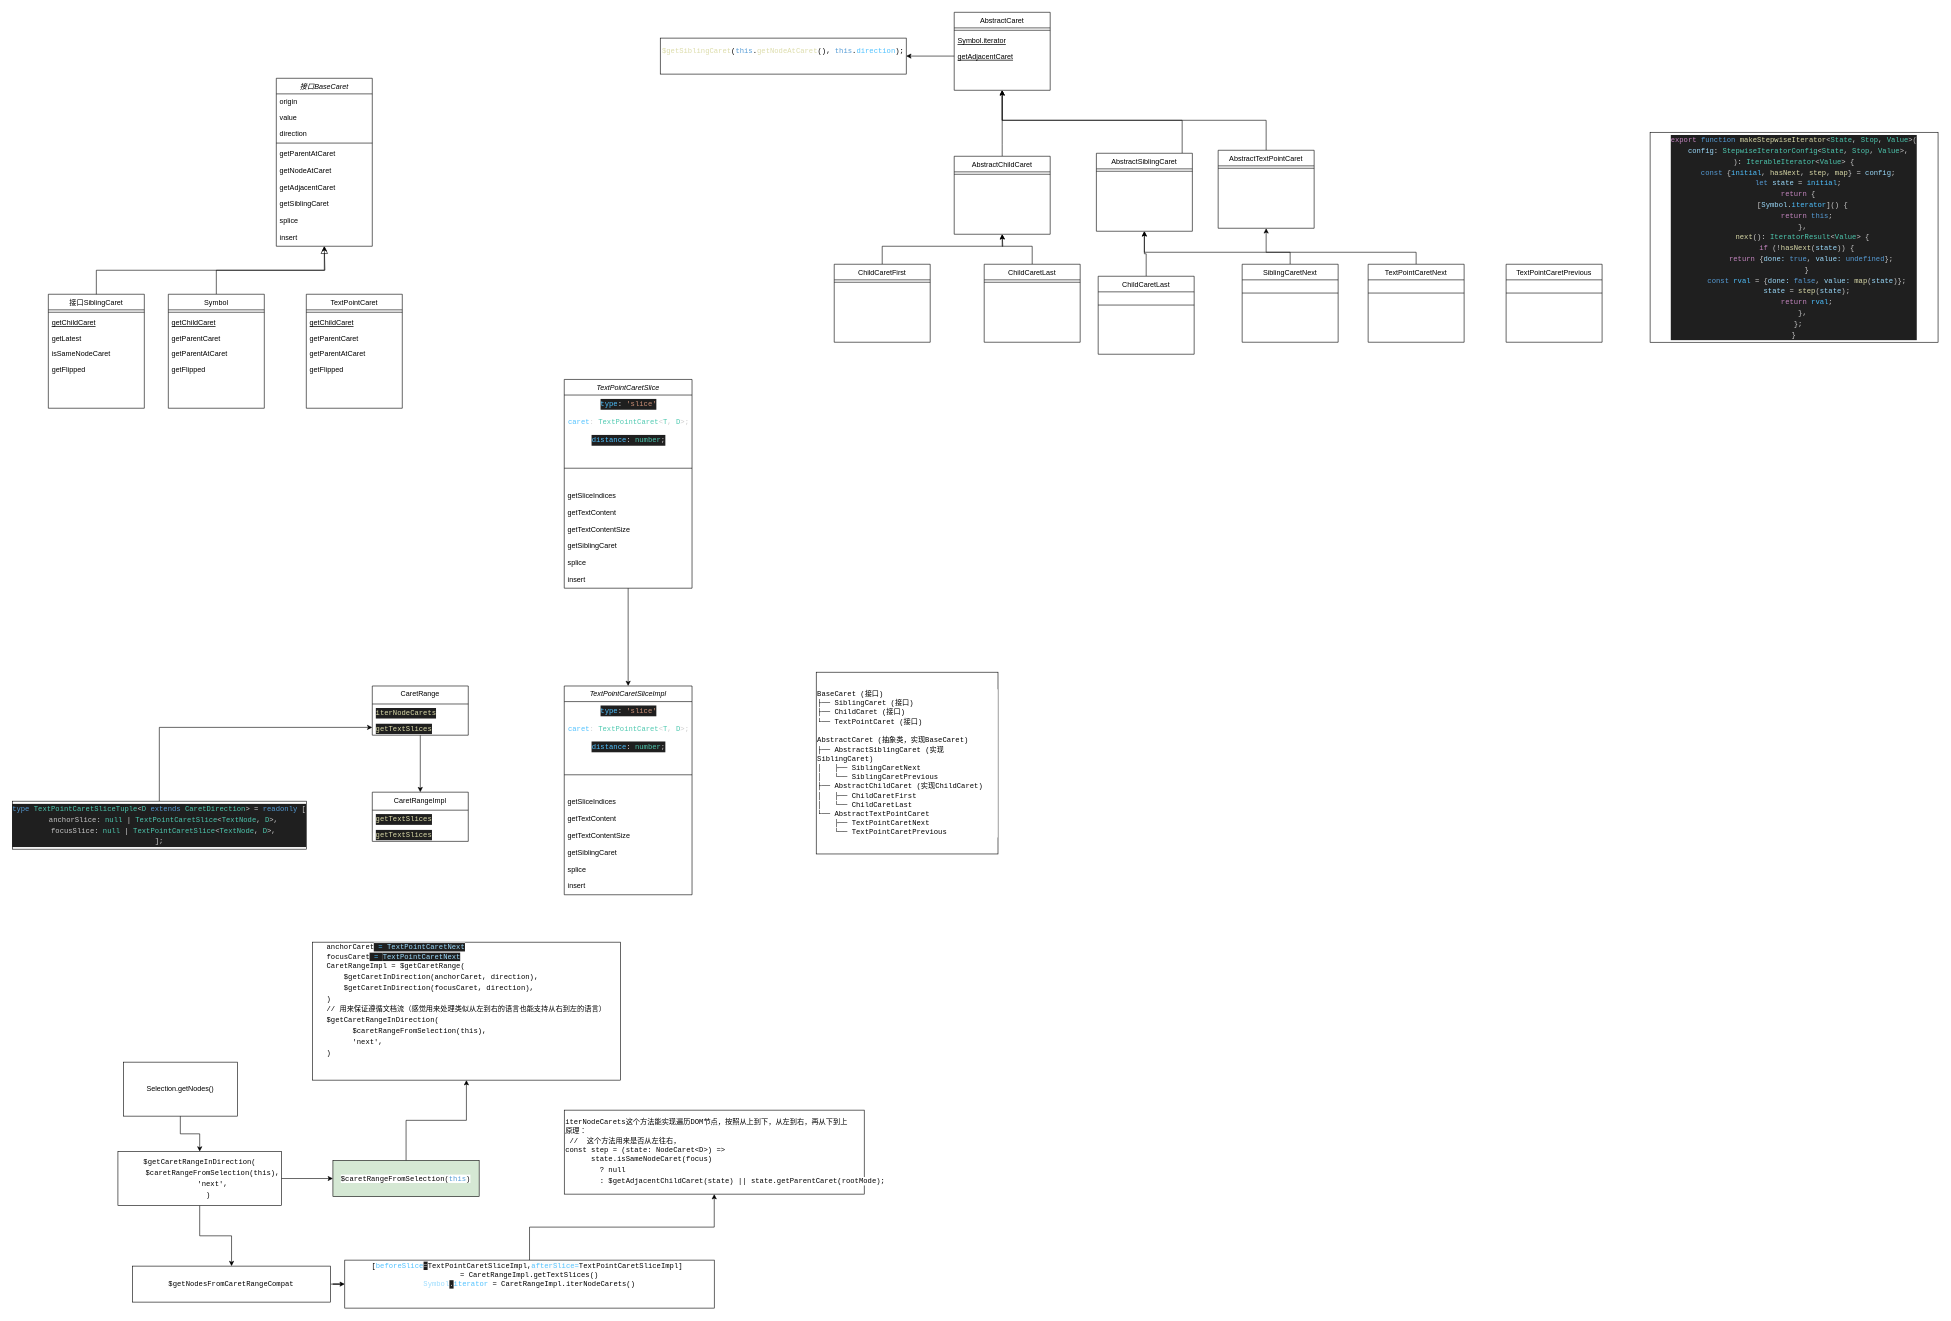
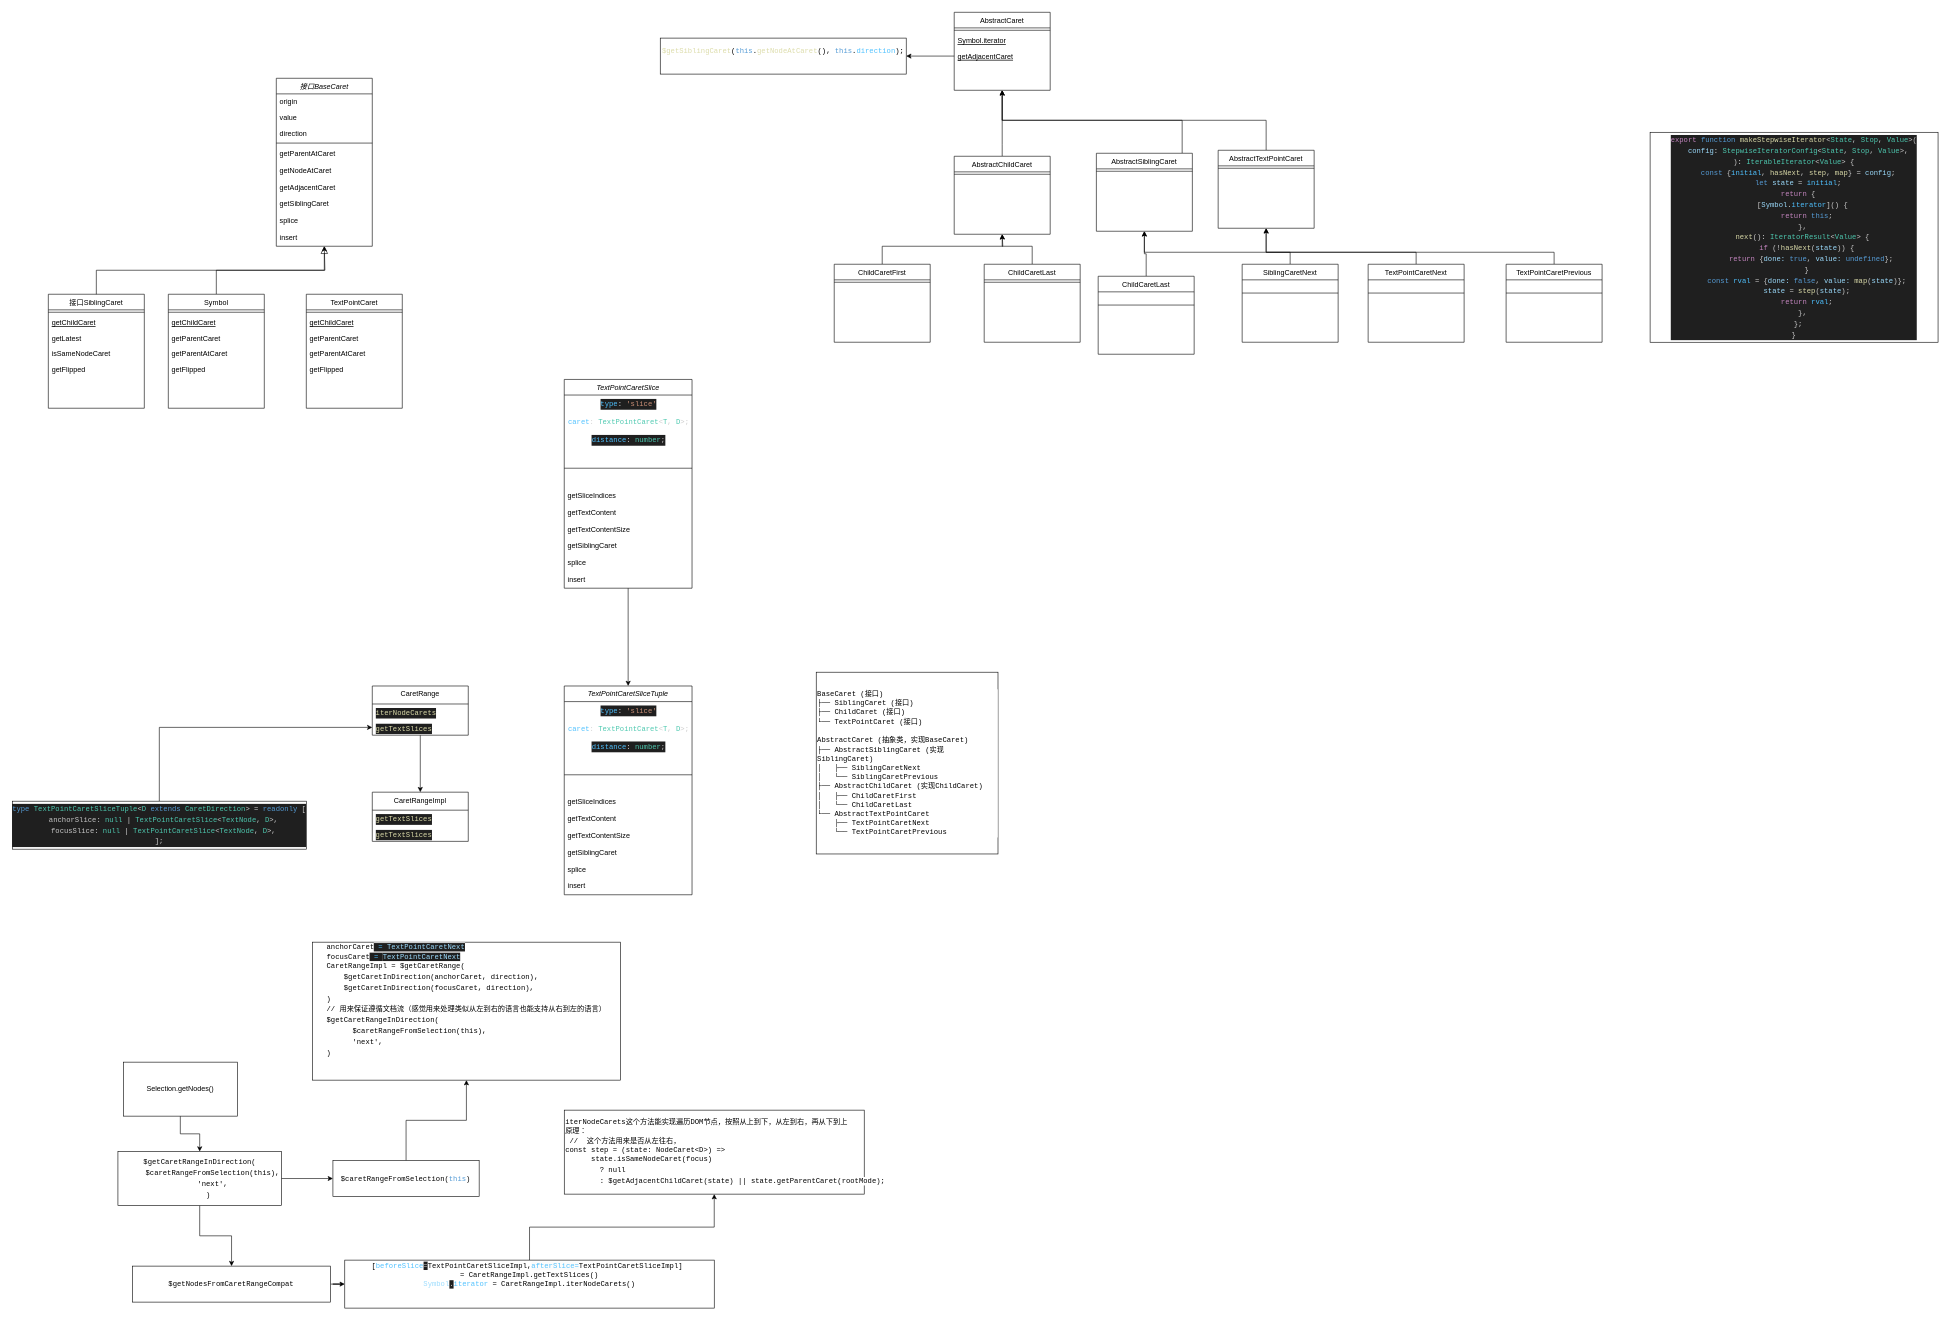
none -> (1492, 252)
(628, 694) -> (628, 694)
(406, 1179) -> (406, 1179)
